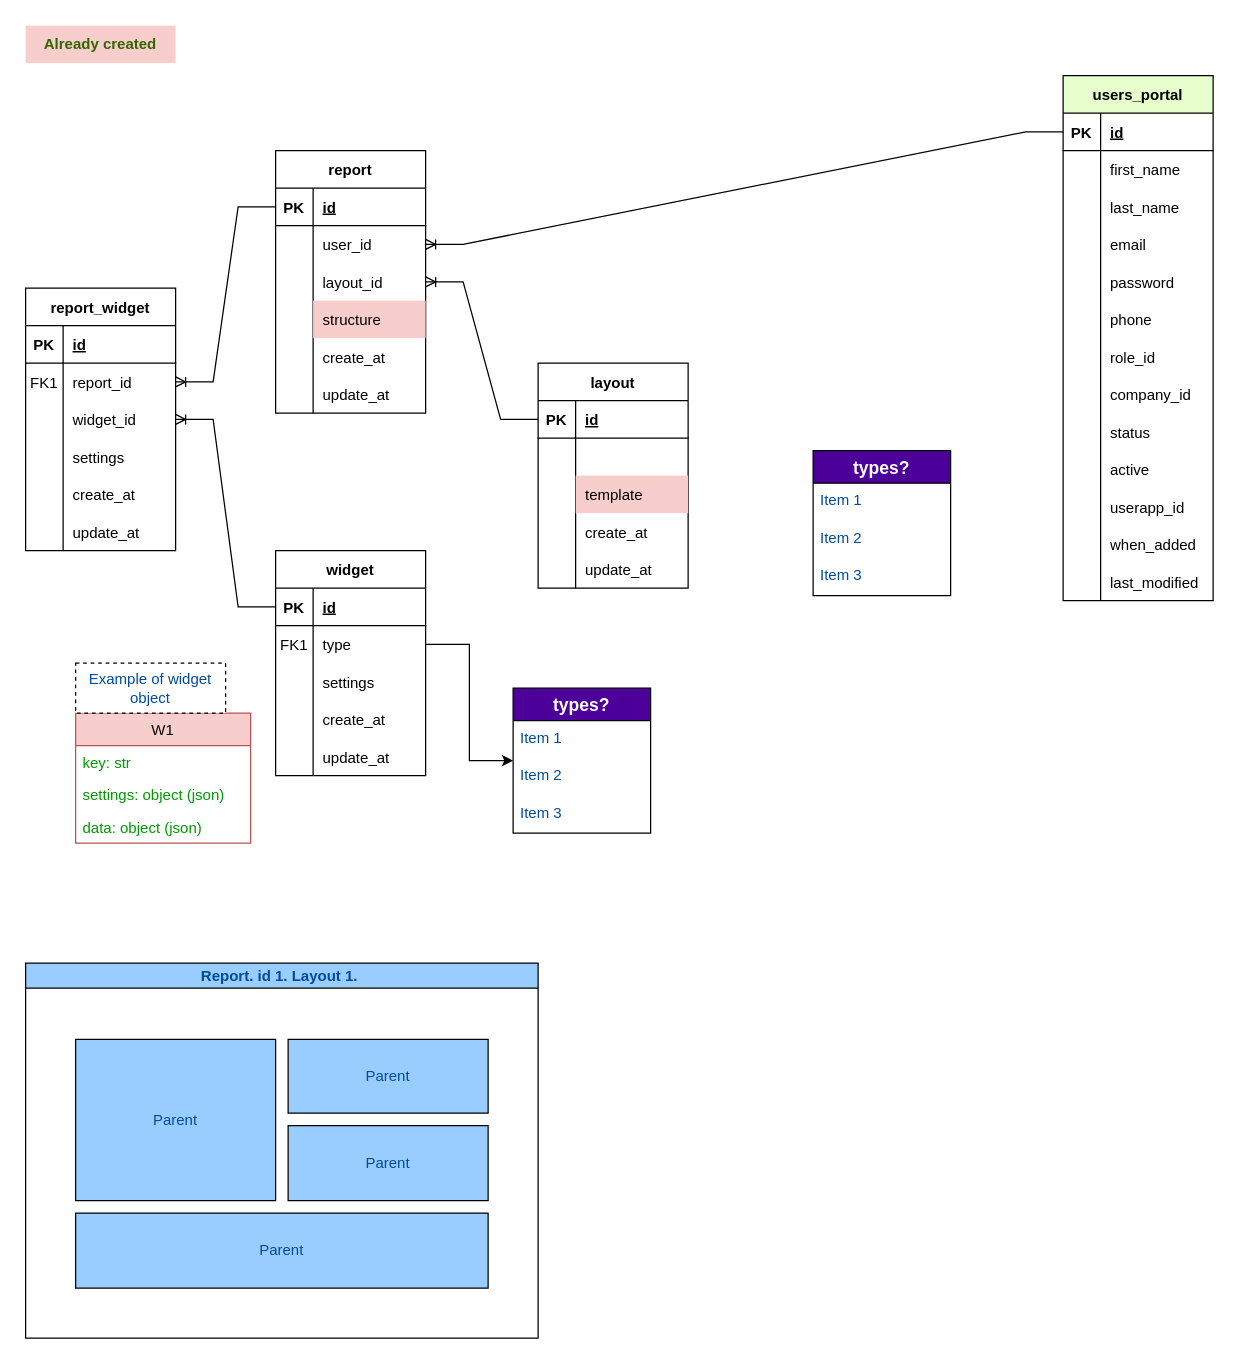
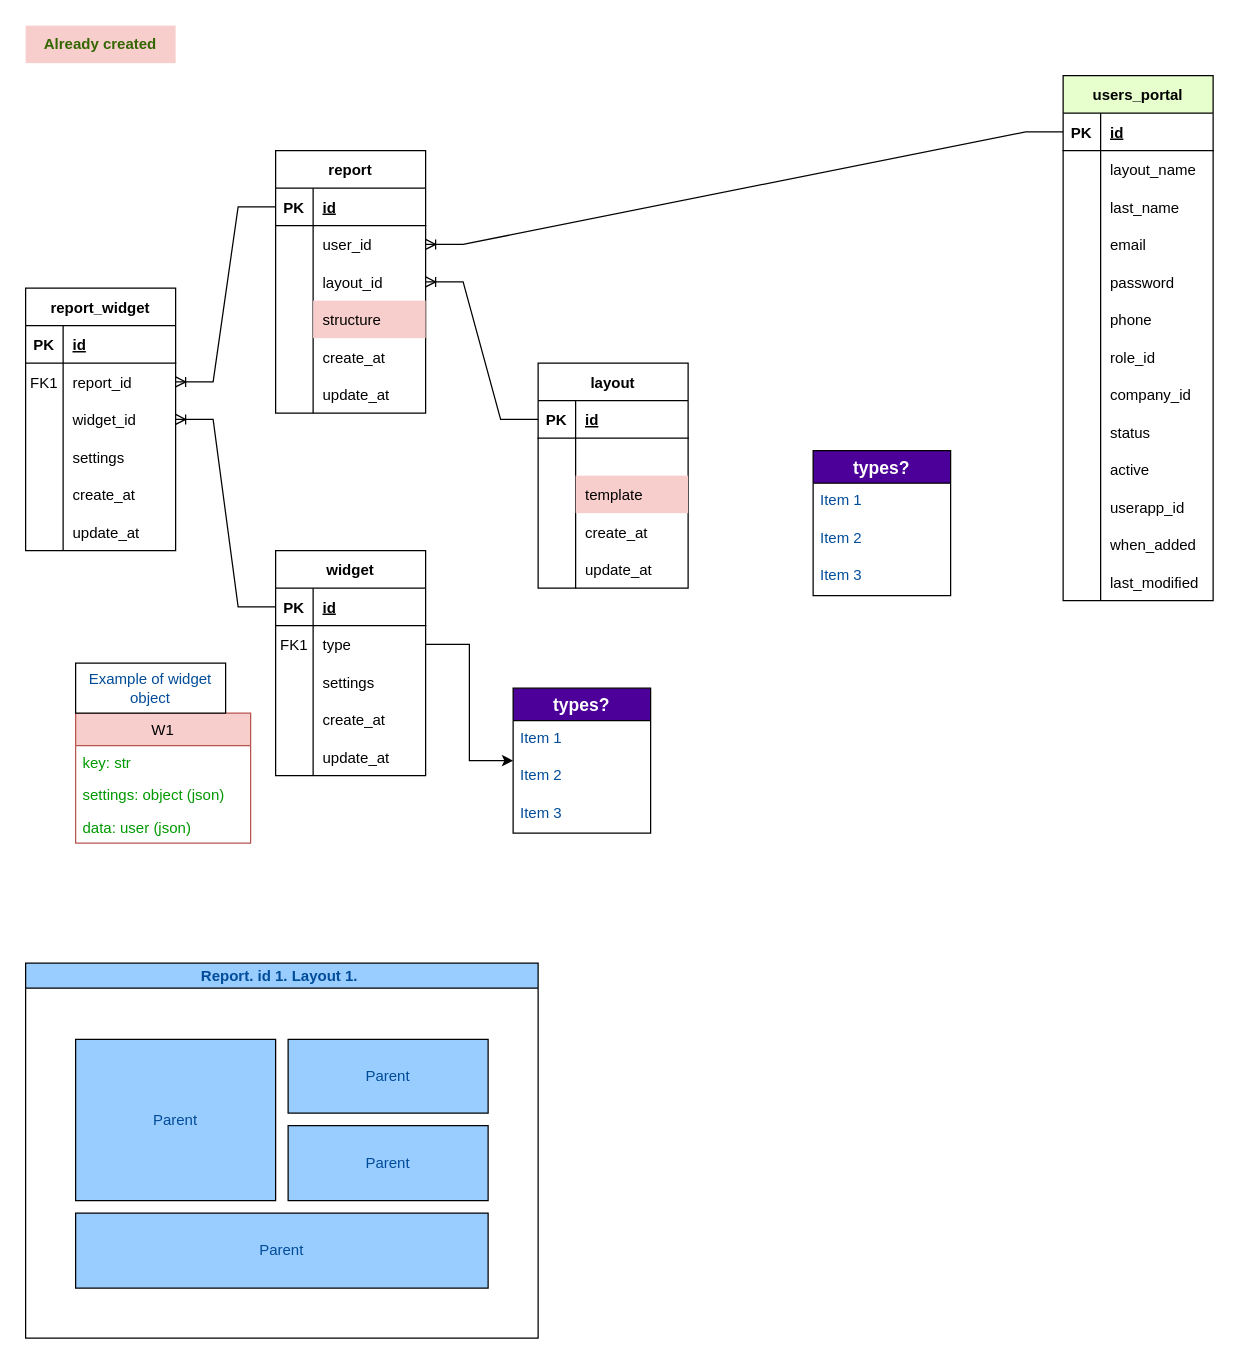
(1150, 170) -> (1154, 170)
(151, 688) -> (151, 688)
(156, 828) -> (148, 828)
